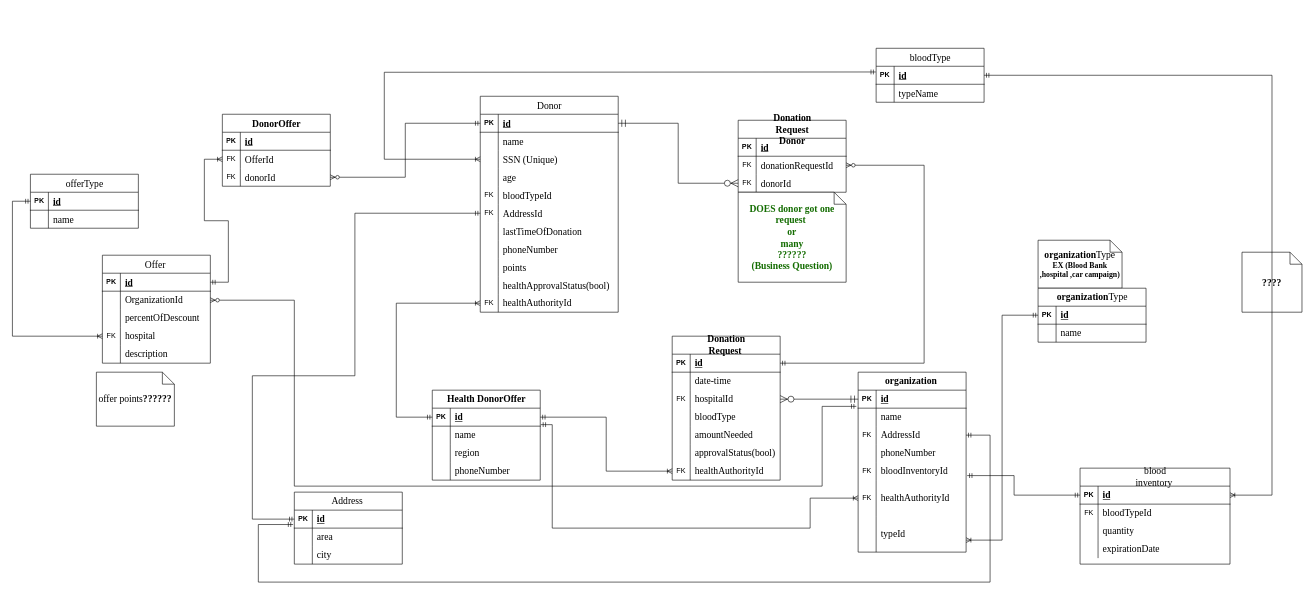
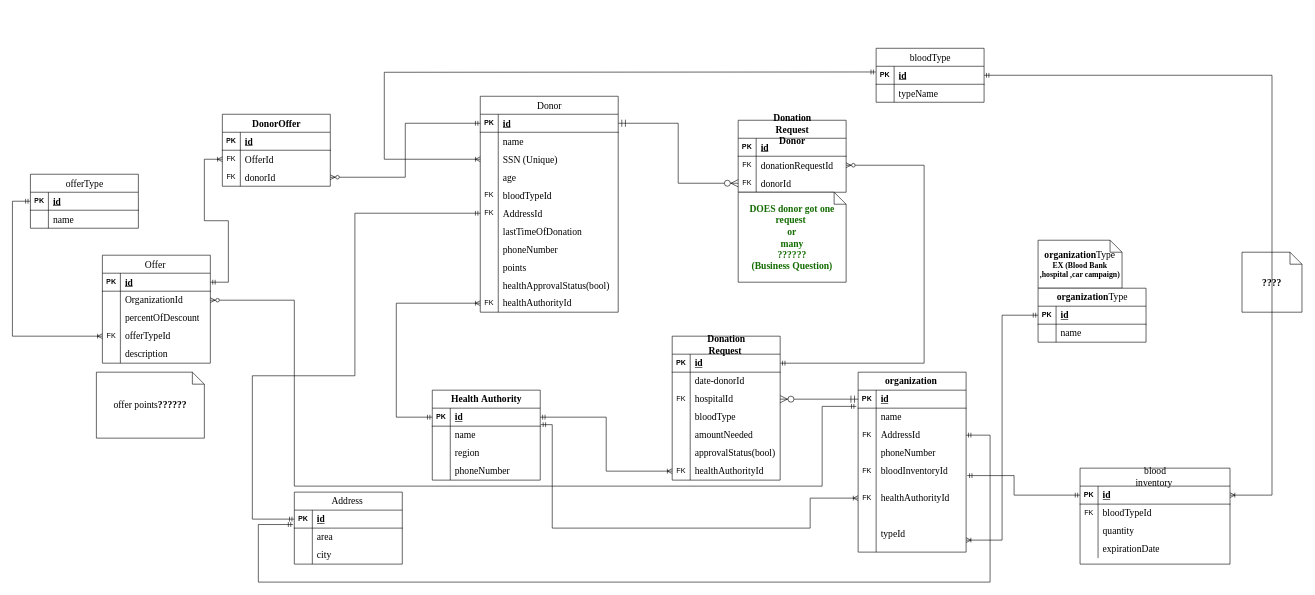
(139, 336) -> (147, 336)
(712, 381) -> (719, 381)
(135, 399) -> (150, 405)
(487, 399) -> (487, 399)
